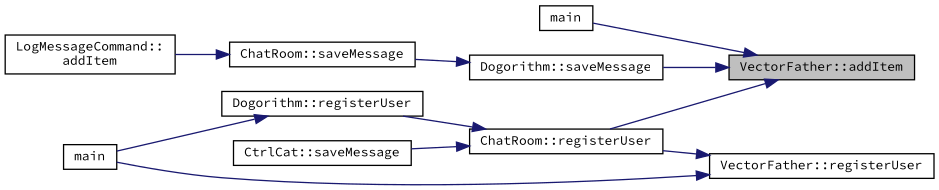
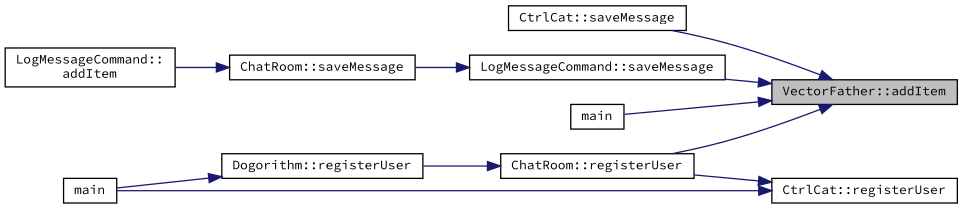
(566, 67) -> (597, 67)
(434, 148) -> (747, 49)
(822, 166) -> (865, 191)
